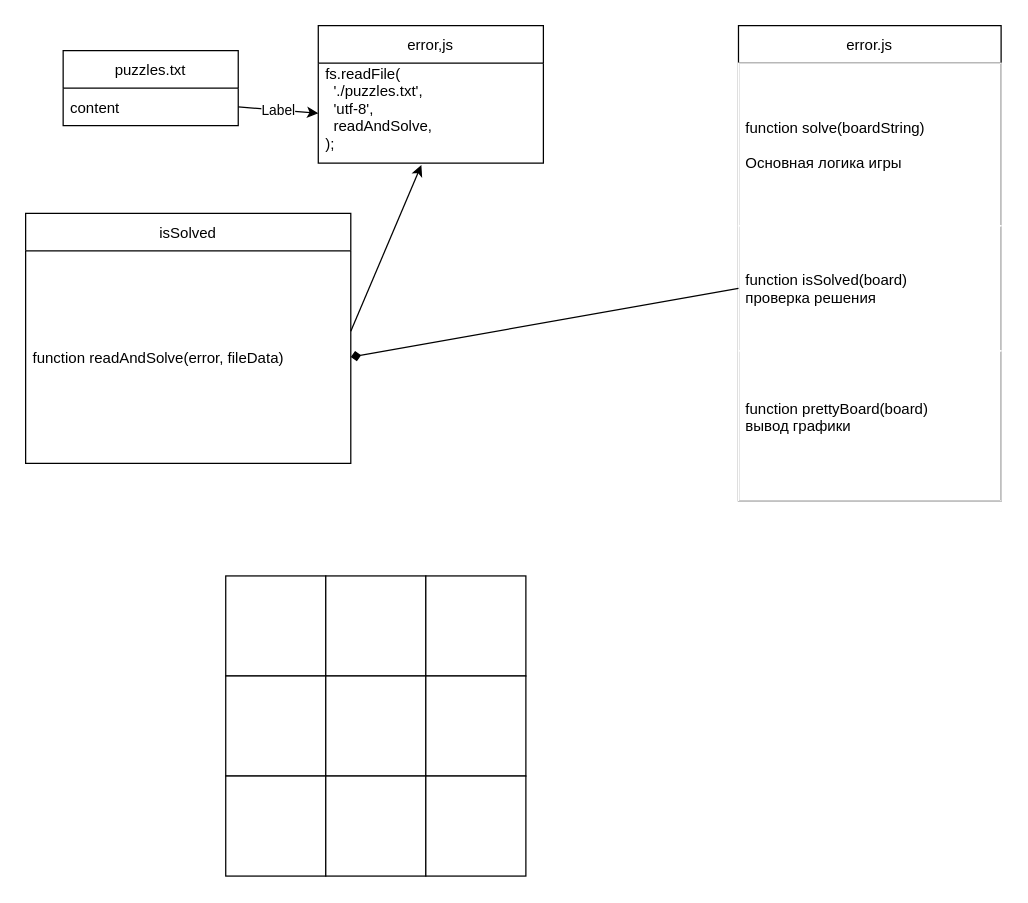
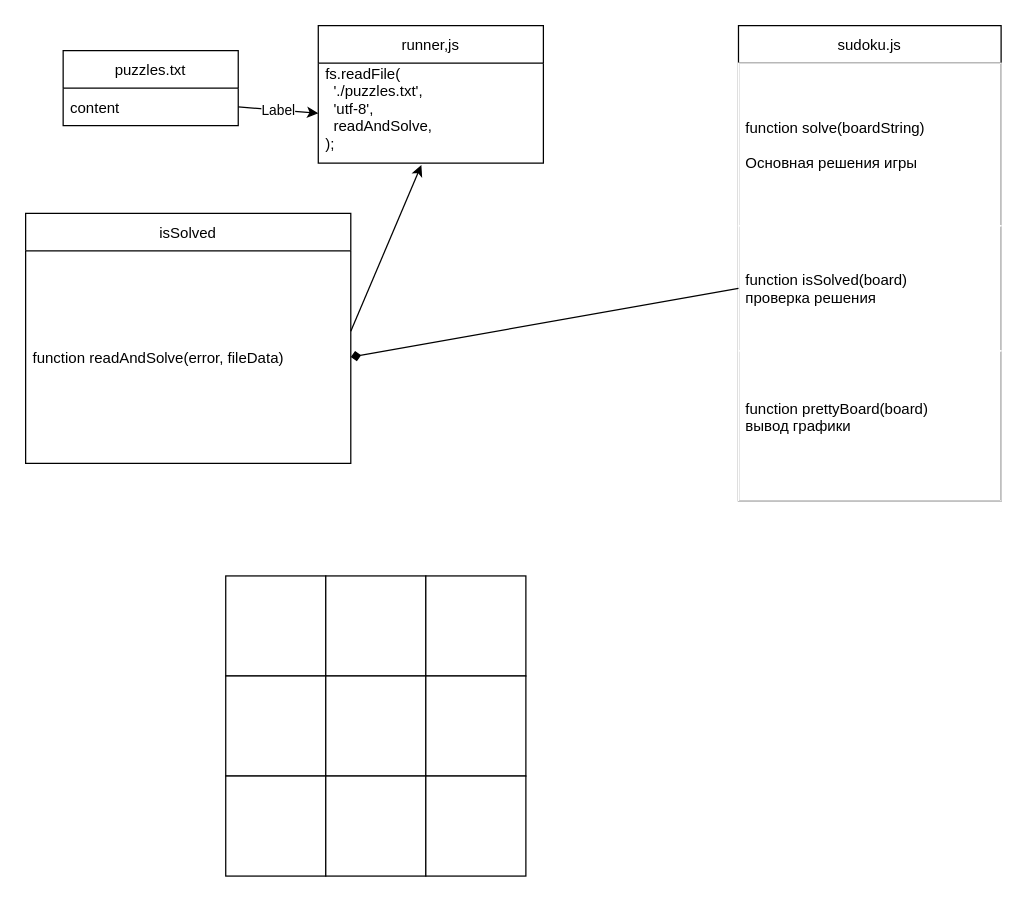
(430, 45) -> (430, 45)
(869, 45) -> (869, 45)
(851, 128) -> (851, 128)
